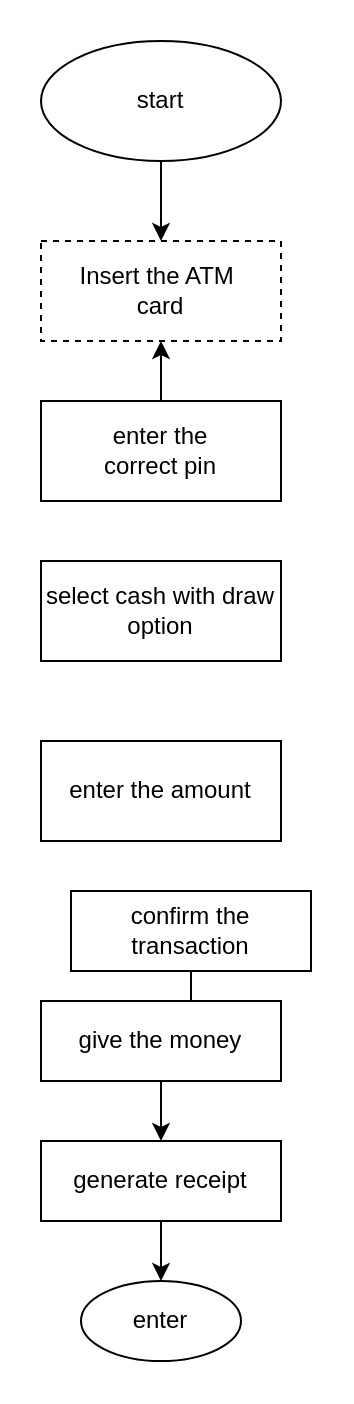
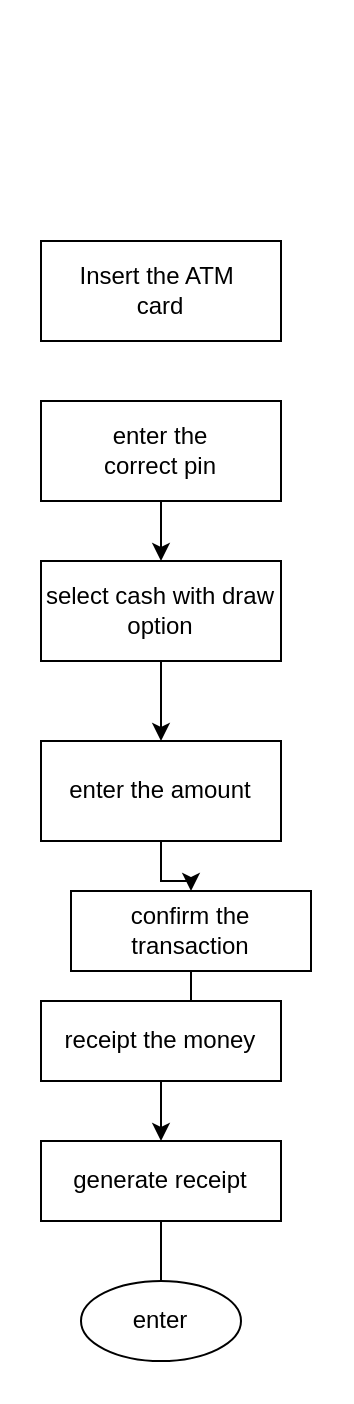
(161, 101) -> none
(161, 194) -> none
(161, 291) -> (161, 291)
(161, 364) -> (161, 538)
none -> (161, 694)
none -> (161, 877)
(161, 1041) -> (161, 1041)
(161, 1266) -> (161, 1271)
